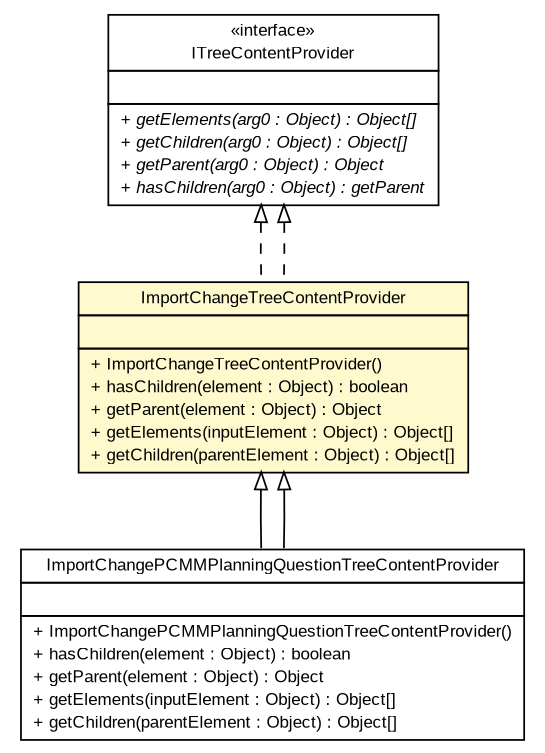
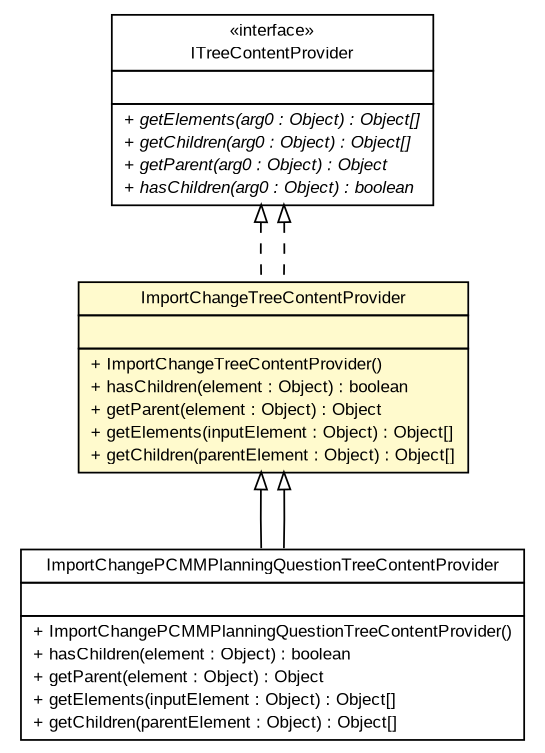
(273, 188) -> (269, 188)
